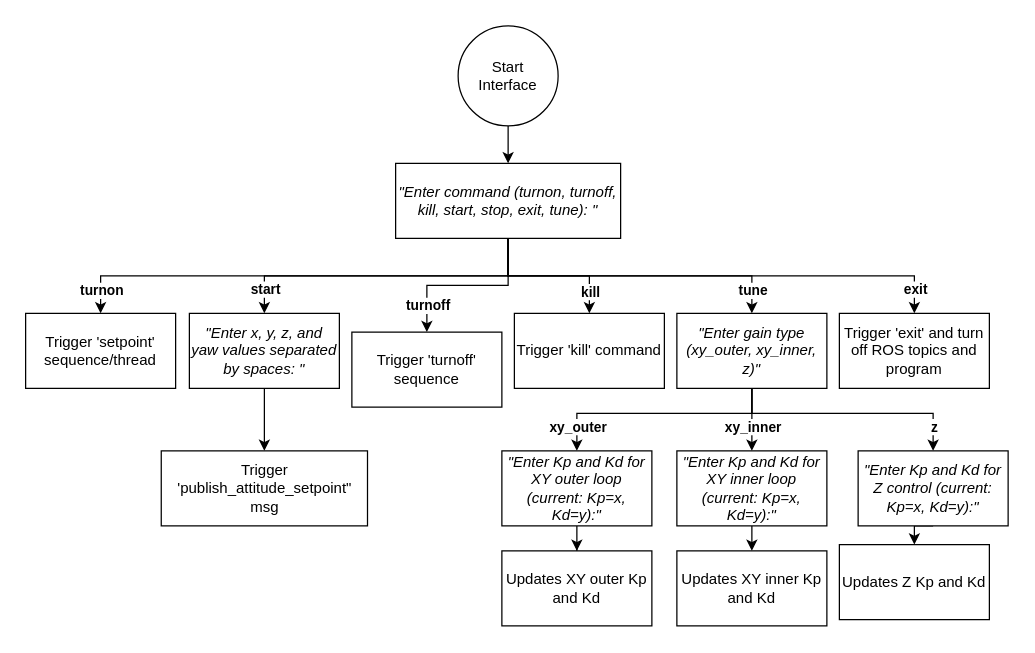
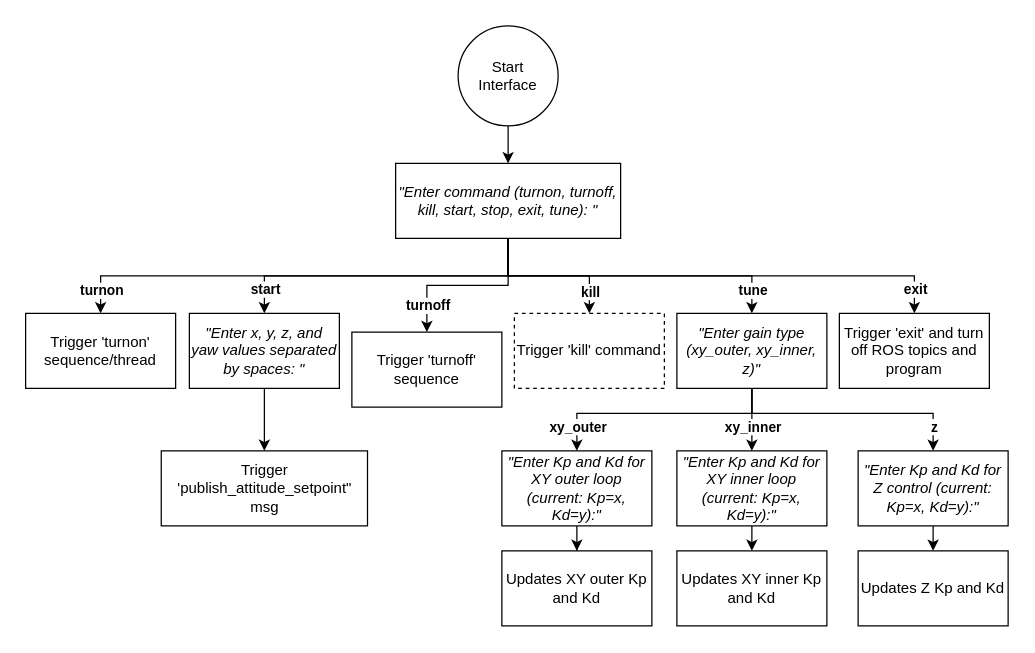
(101, 351) -> (101, 351)
(589, 351) -> (589, 351)
(914, 582) -> (933, 588)
